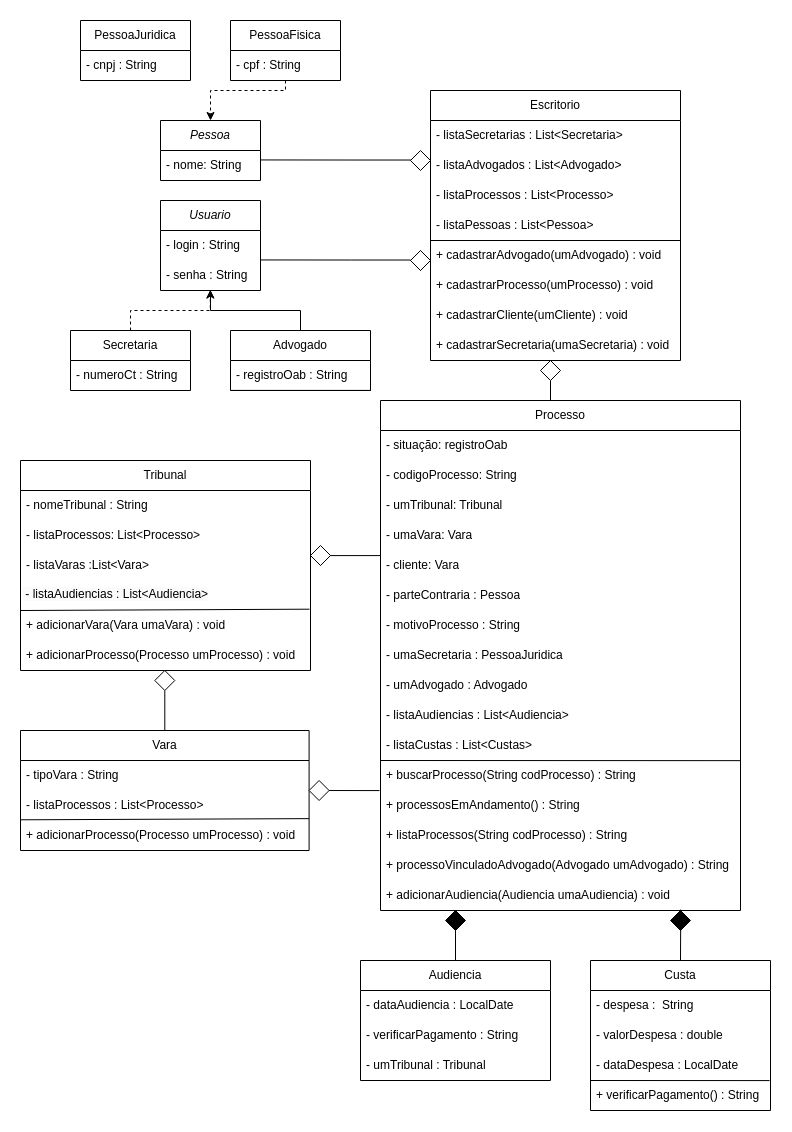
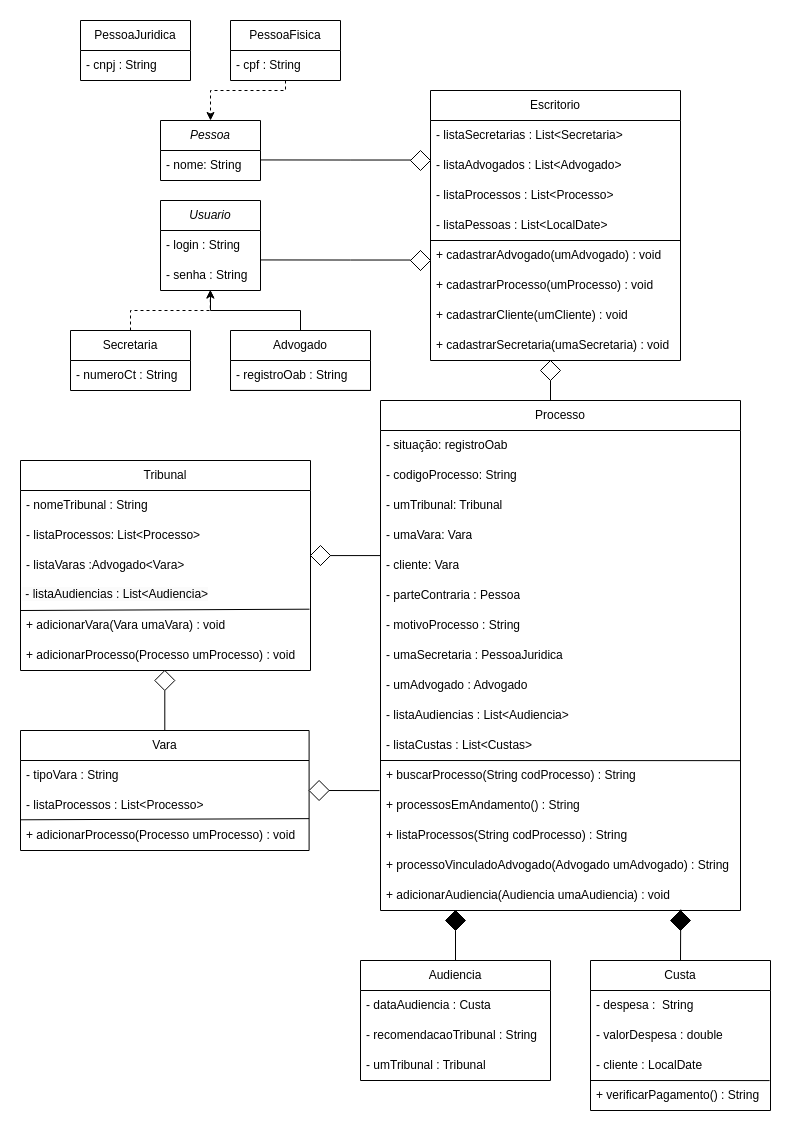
(523, 226) -> (532, 226)
(98, 566) -> (113, 566)
(446, 1006) -> (434, 1006)
(453, 1036) -> (457, 1036)
(673, 1066) -> (656, 1066)
